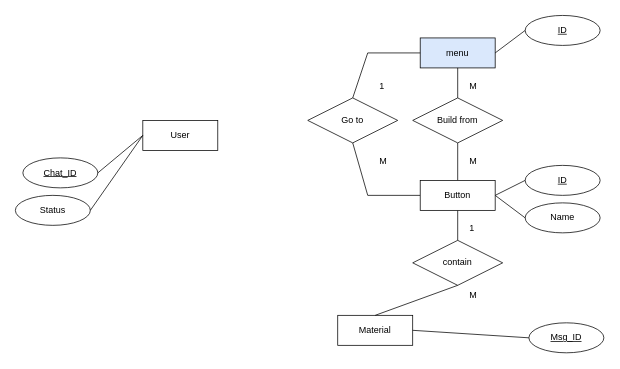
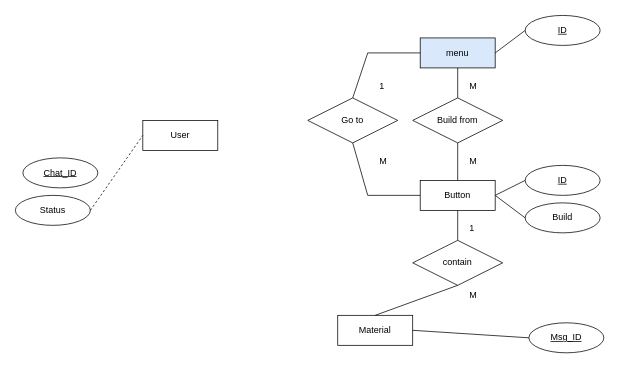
(116, 158) -> none
(117, 172) -> (117, 172)
(563, 218) -> (563, 218)
